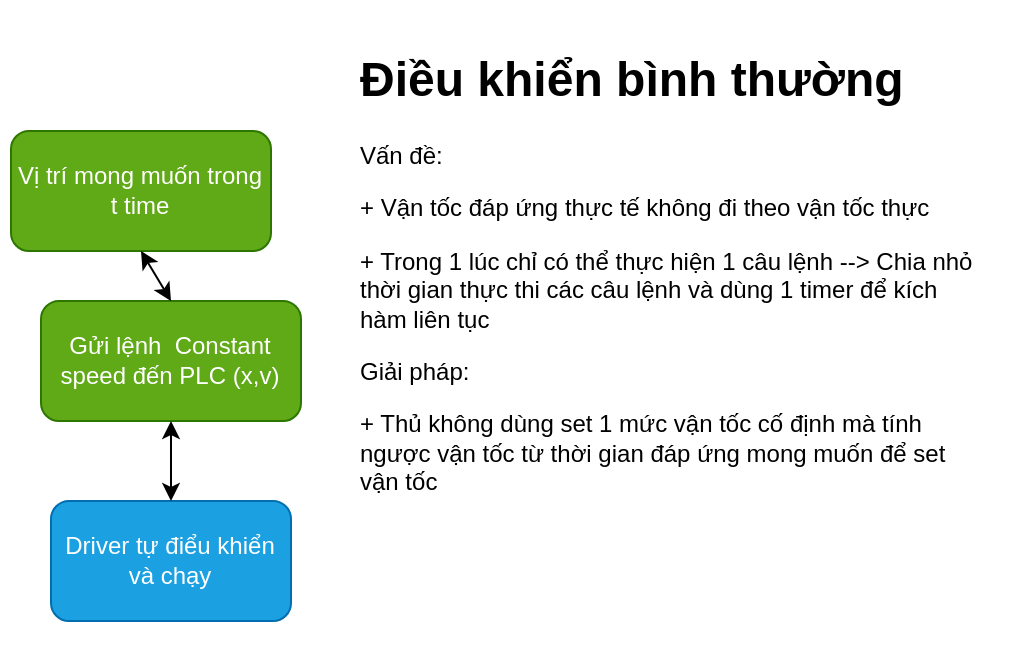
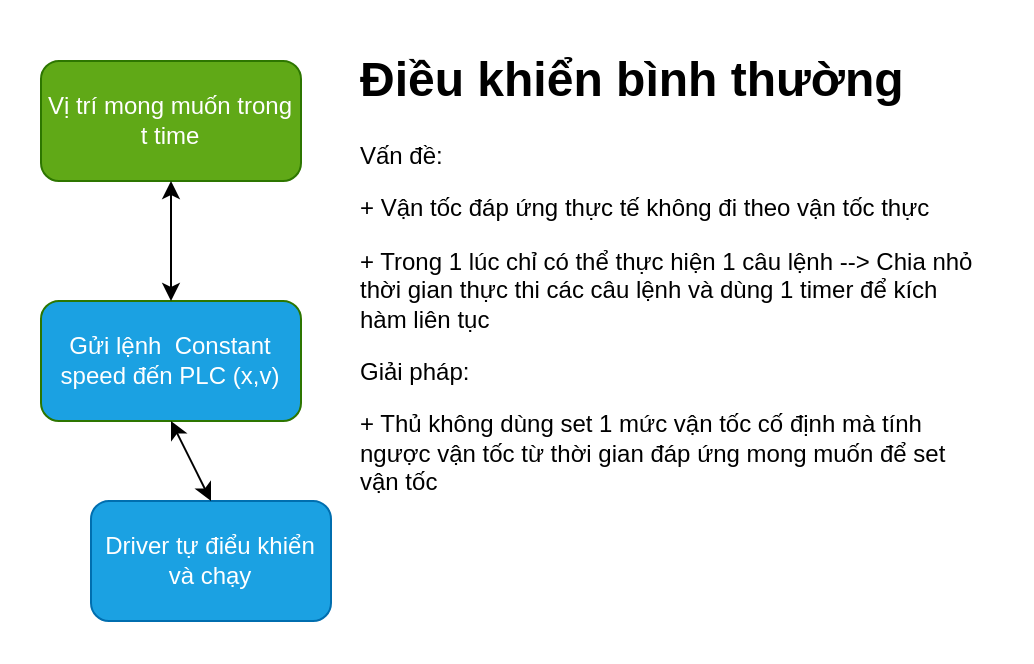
(141, 191) -> (171, 121)
(171, 361) -> (171, 361)
(171, 561) -> (211, 561)
